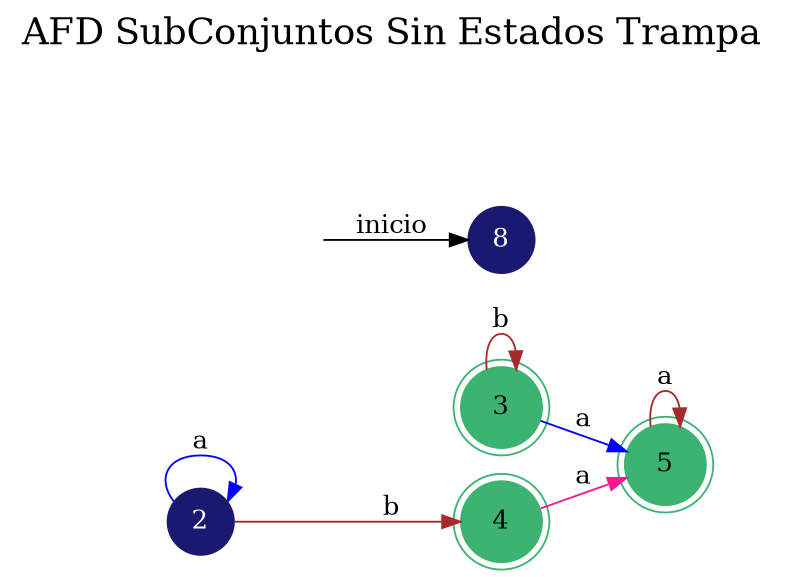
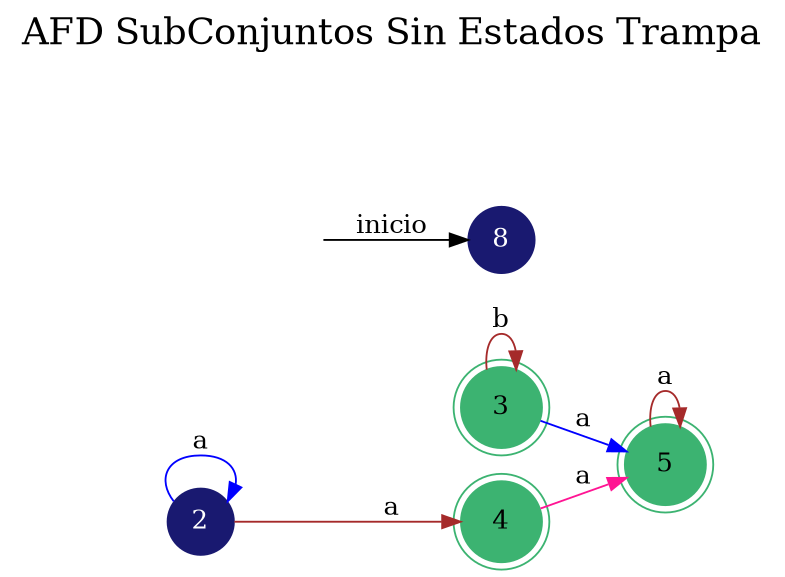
(392, 508) -> (392, 508)
